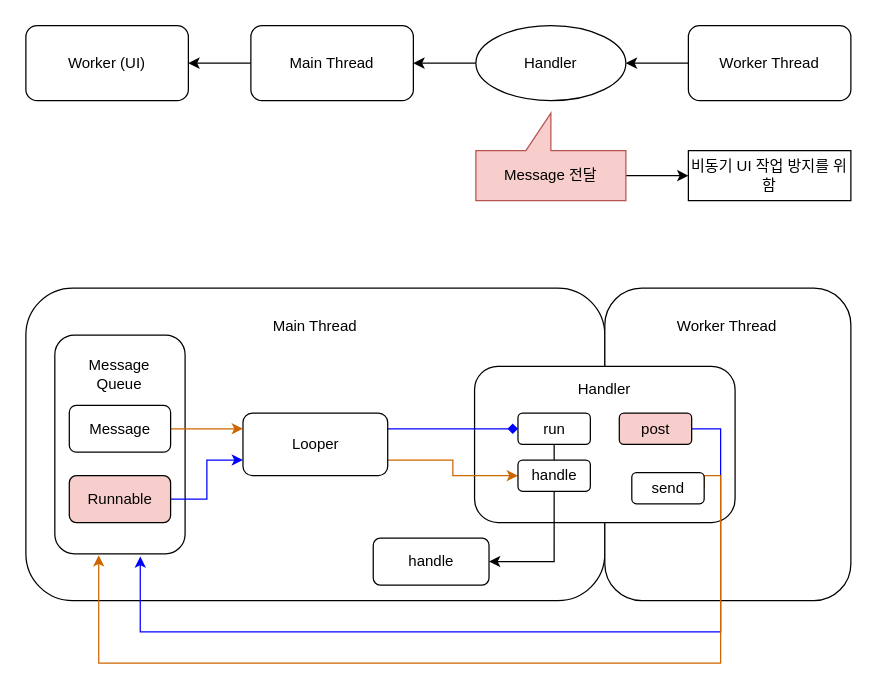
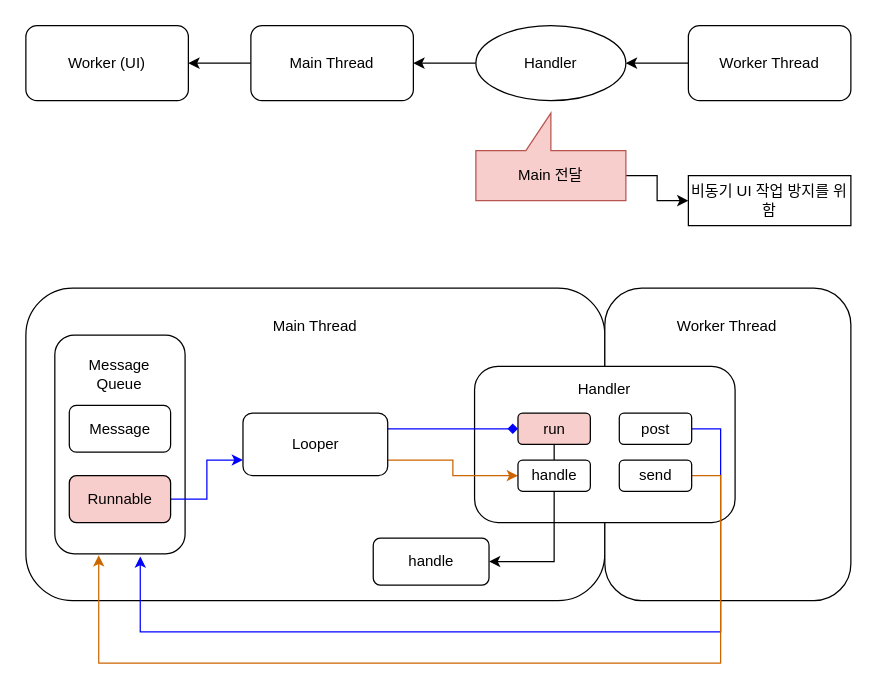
(551, 176) -> (551, 176)
(769, 176) -> (769, 201)
(203, 429) -> none
(554, 429) -> (554, 429)
(655, 429) -> (655, 429)
(668, 488) -> (655, 476)
